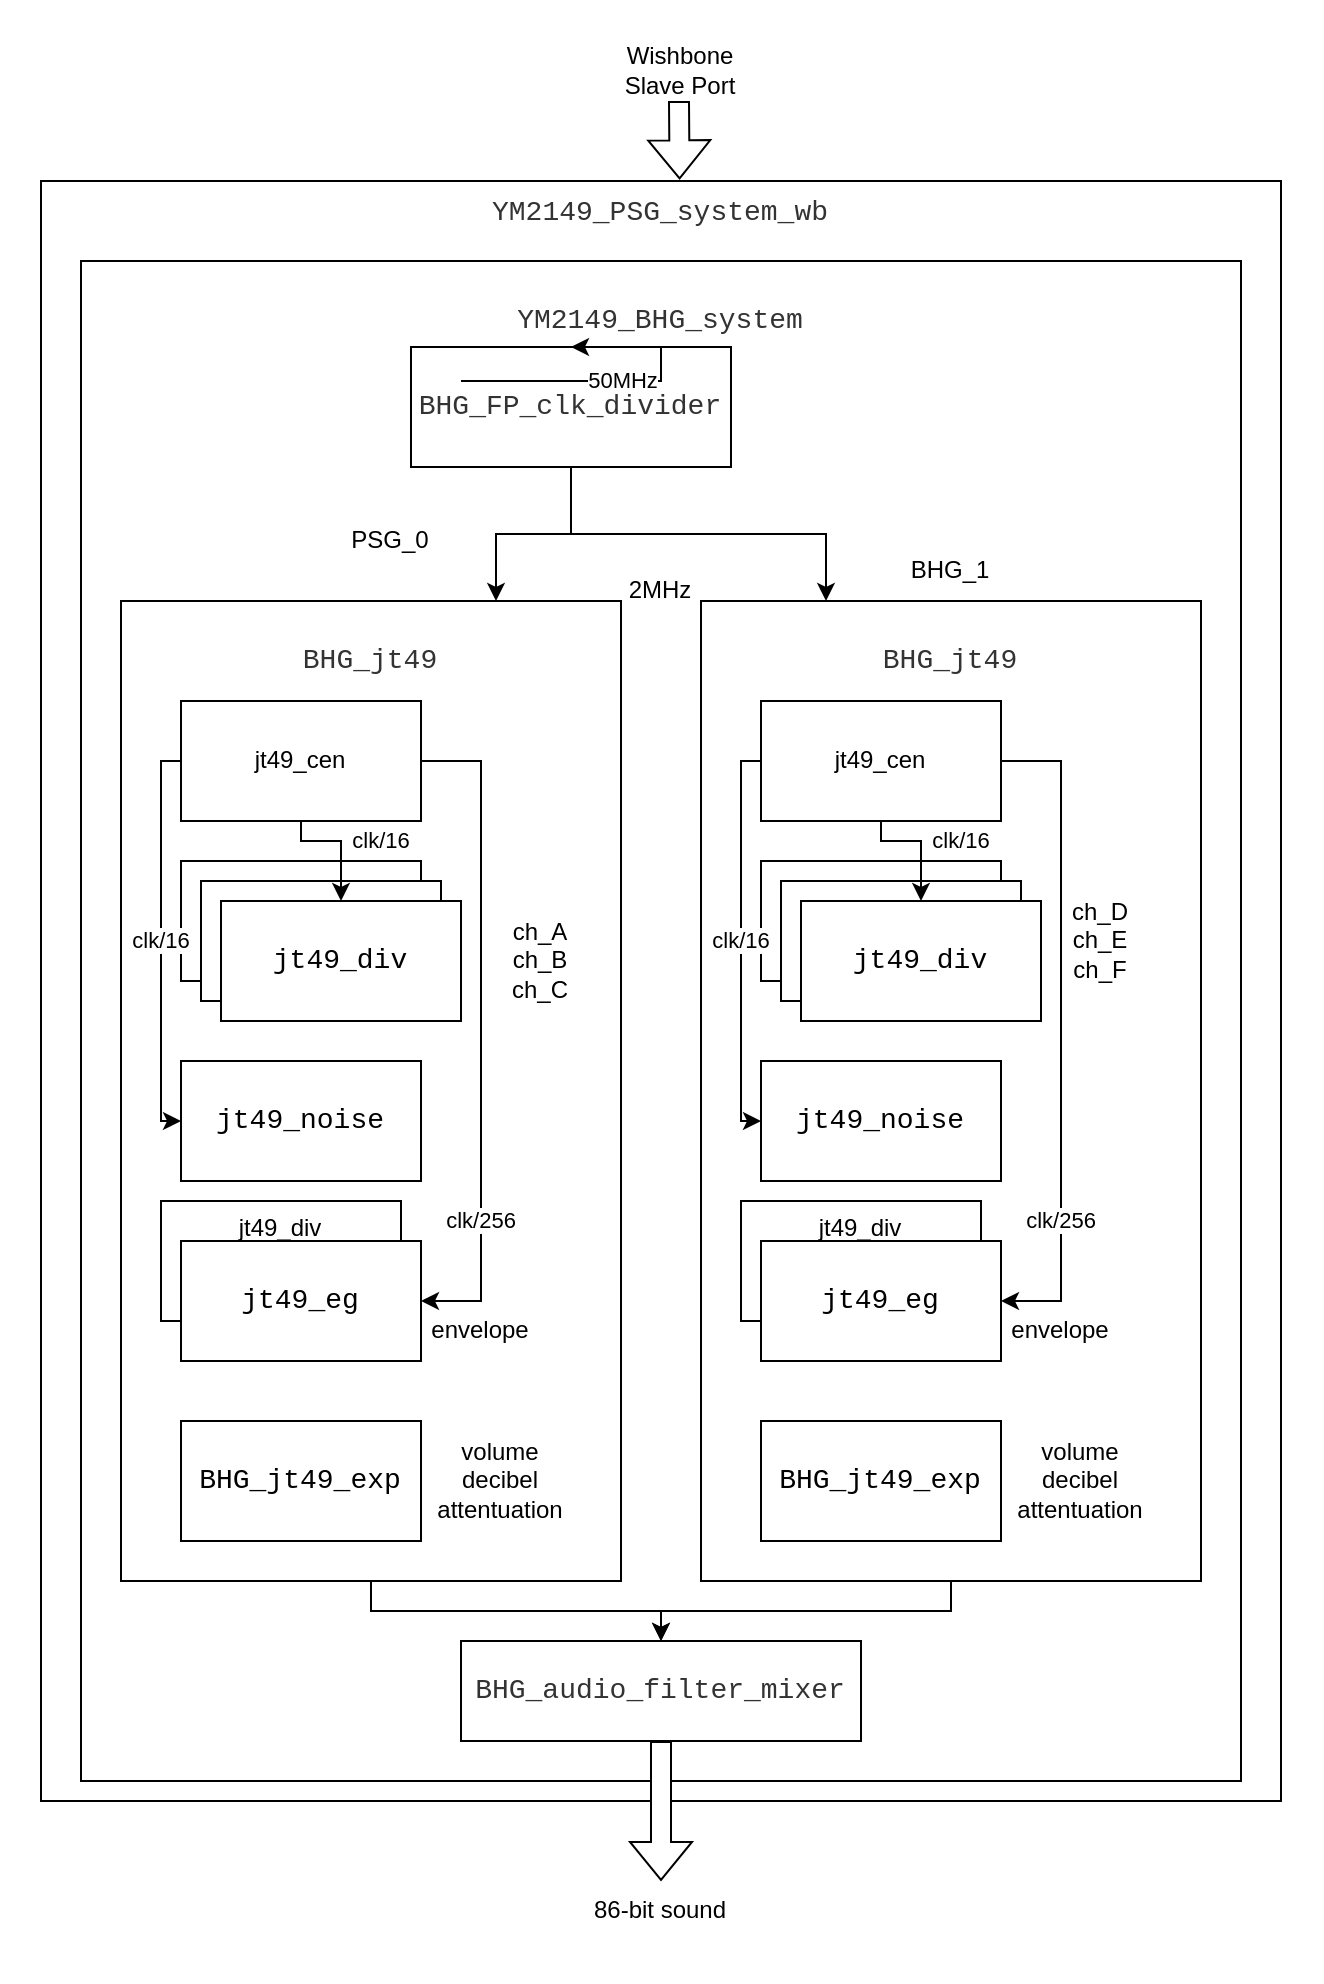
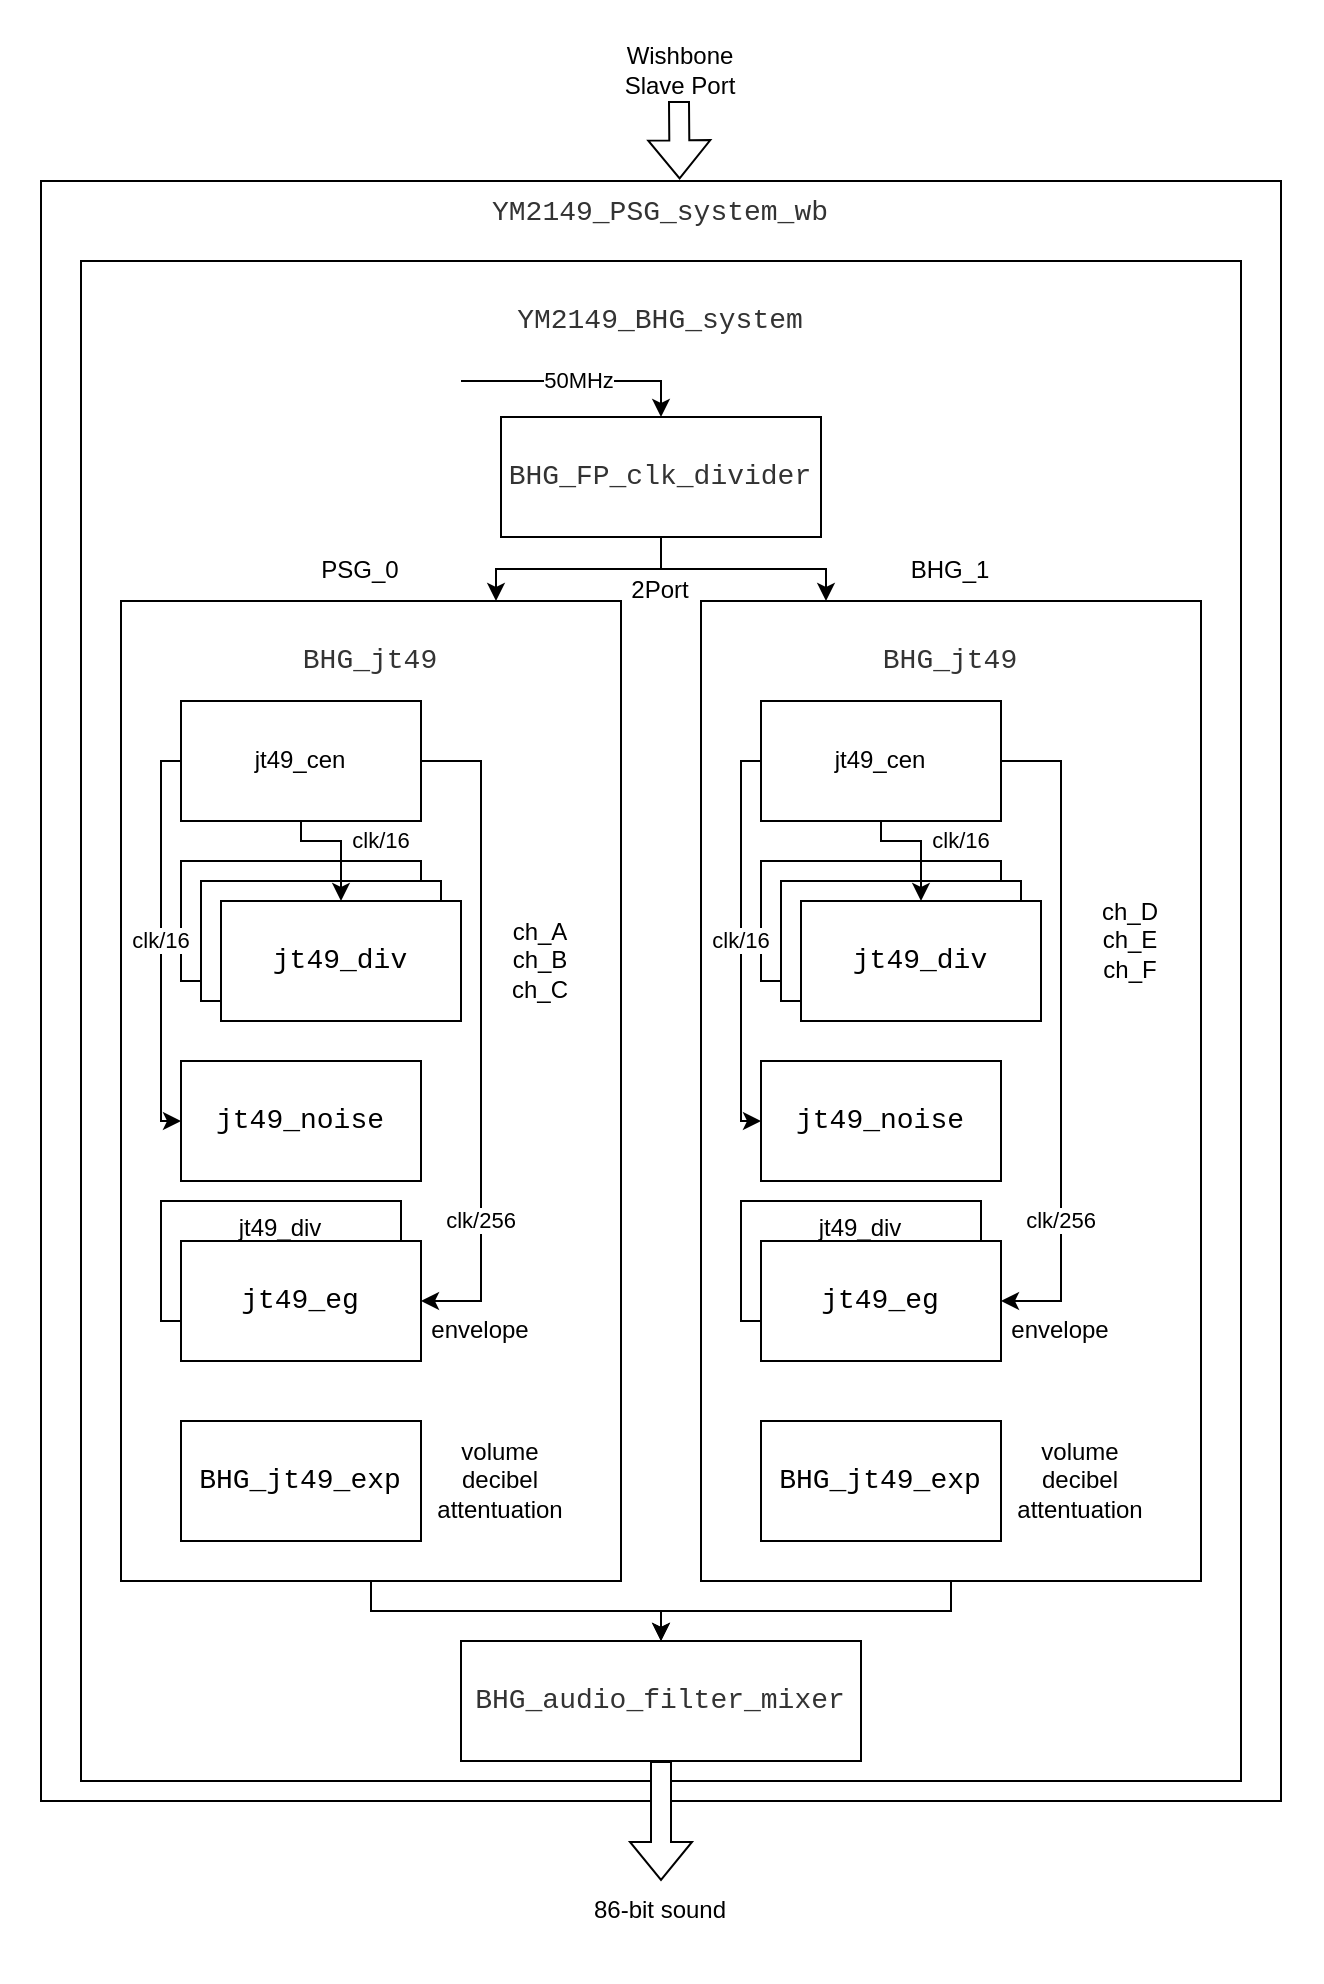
(571, 407) -> (661, 477)
(391, 541) -> (361, 571)
(661, 591) -> (661, 591)
(1101, 941) -> (1131, 941)
(661, 1691) -> (661, 1701)
